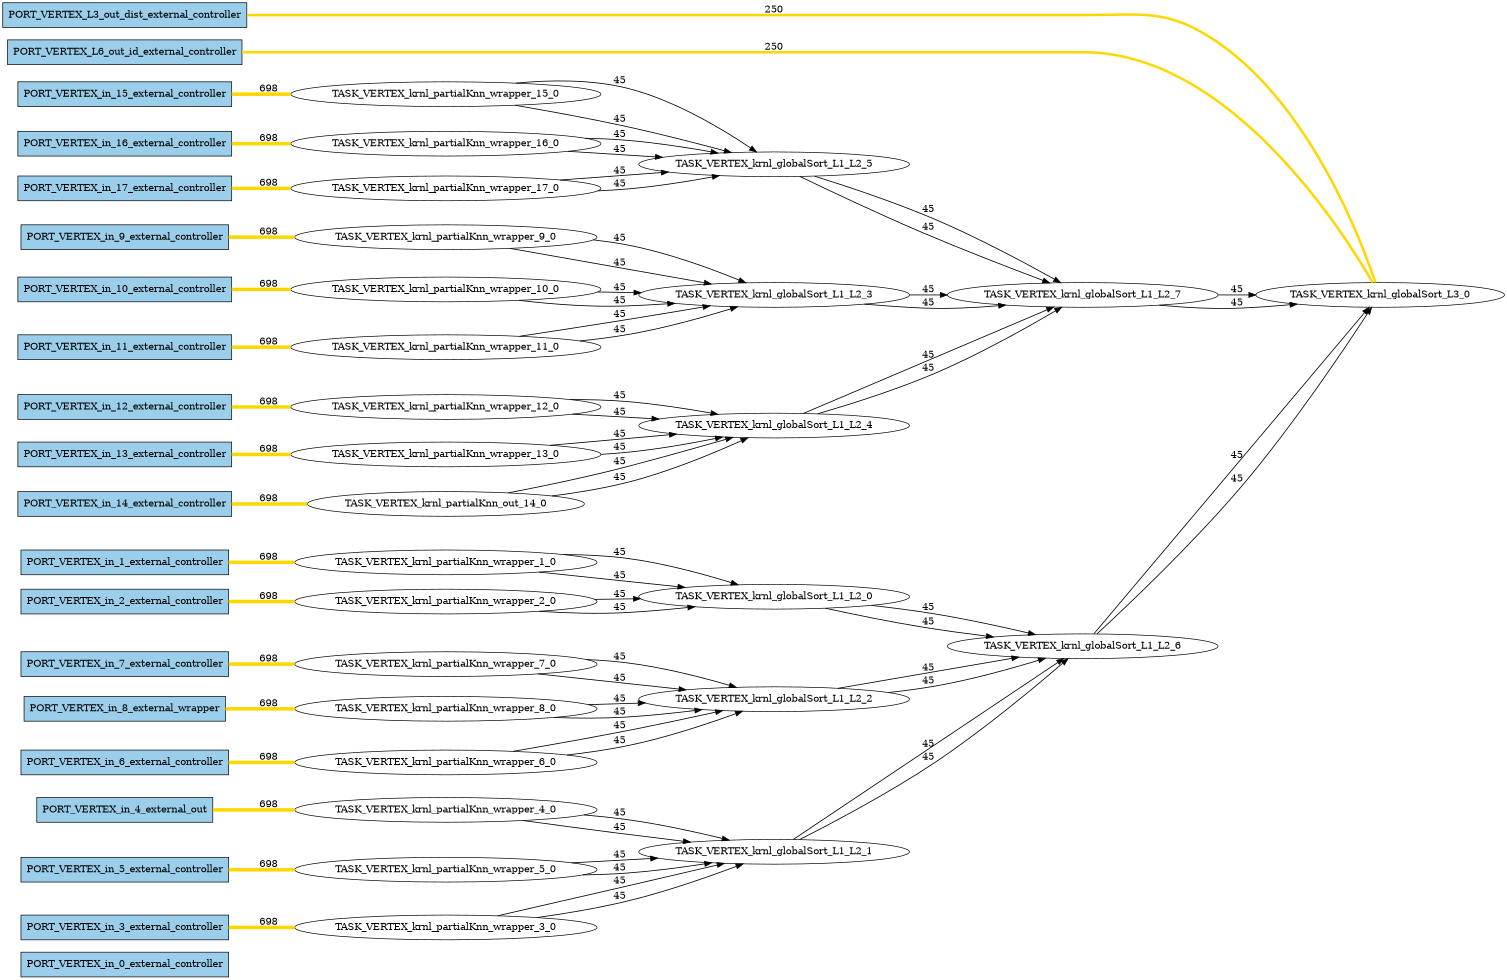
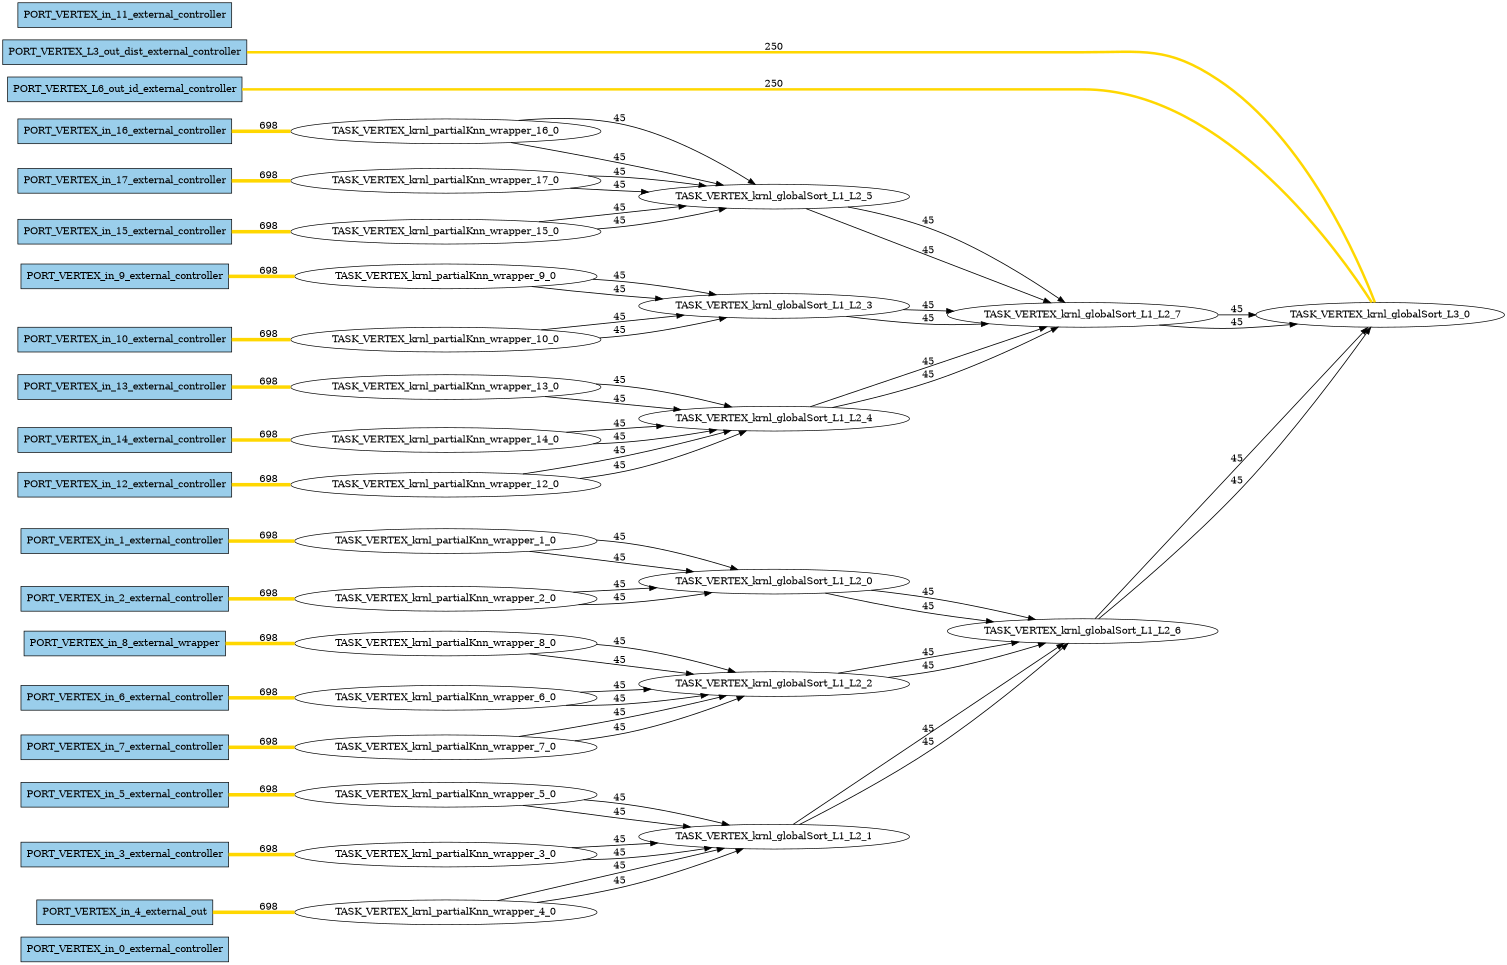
(446, 347) -> none
(446, 504) -> (446, 440)
